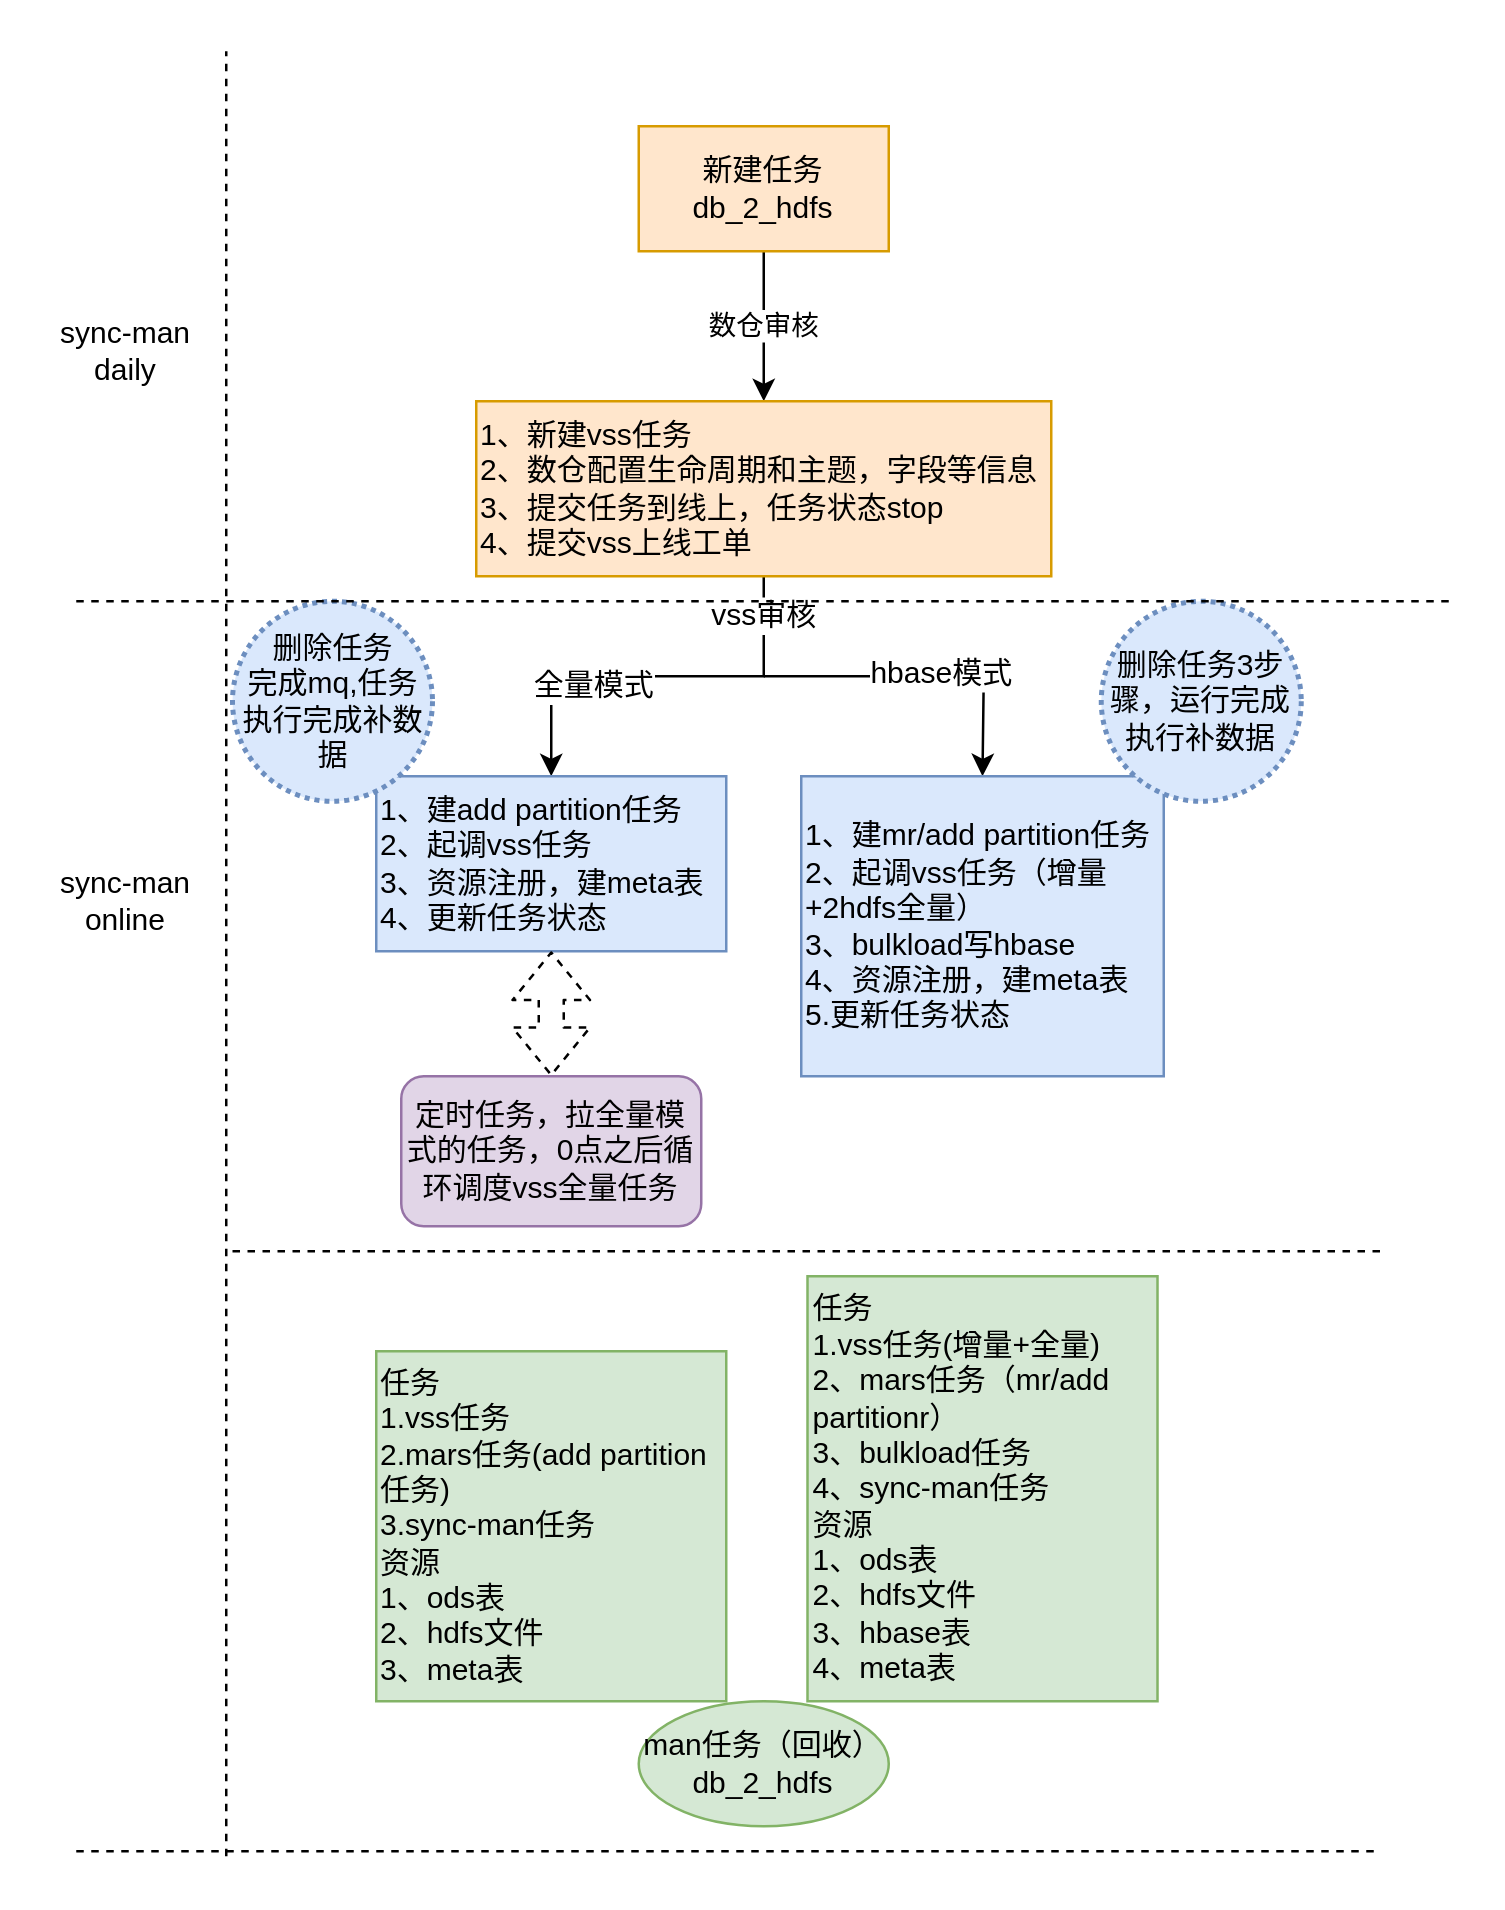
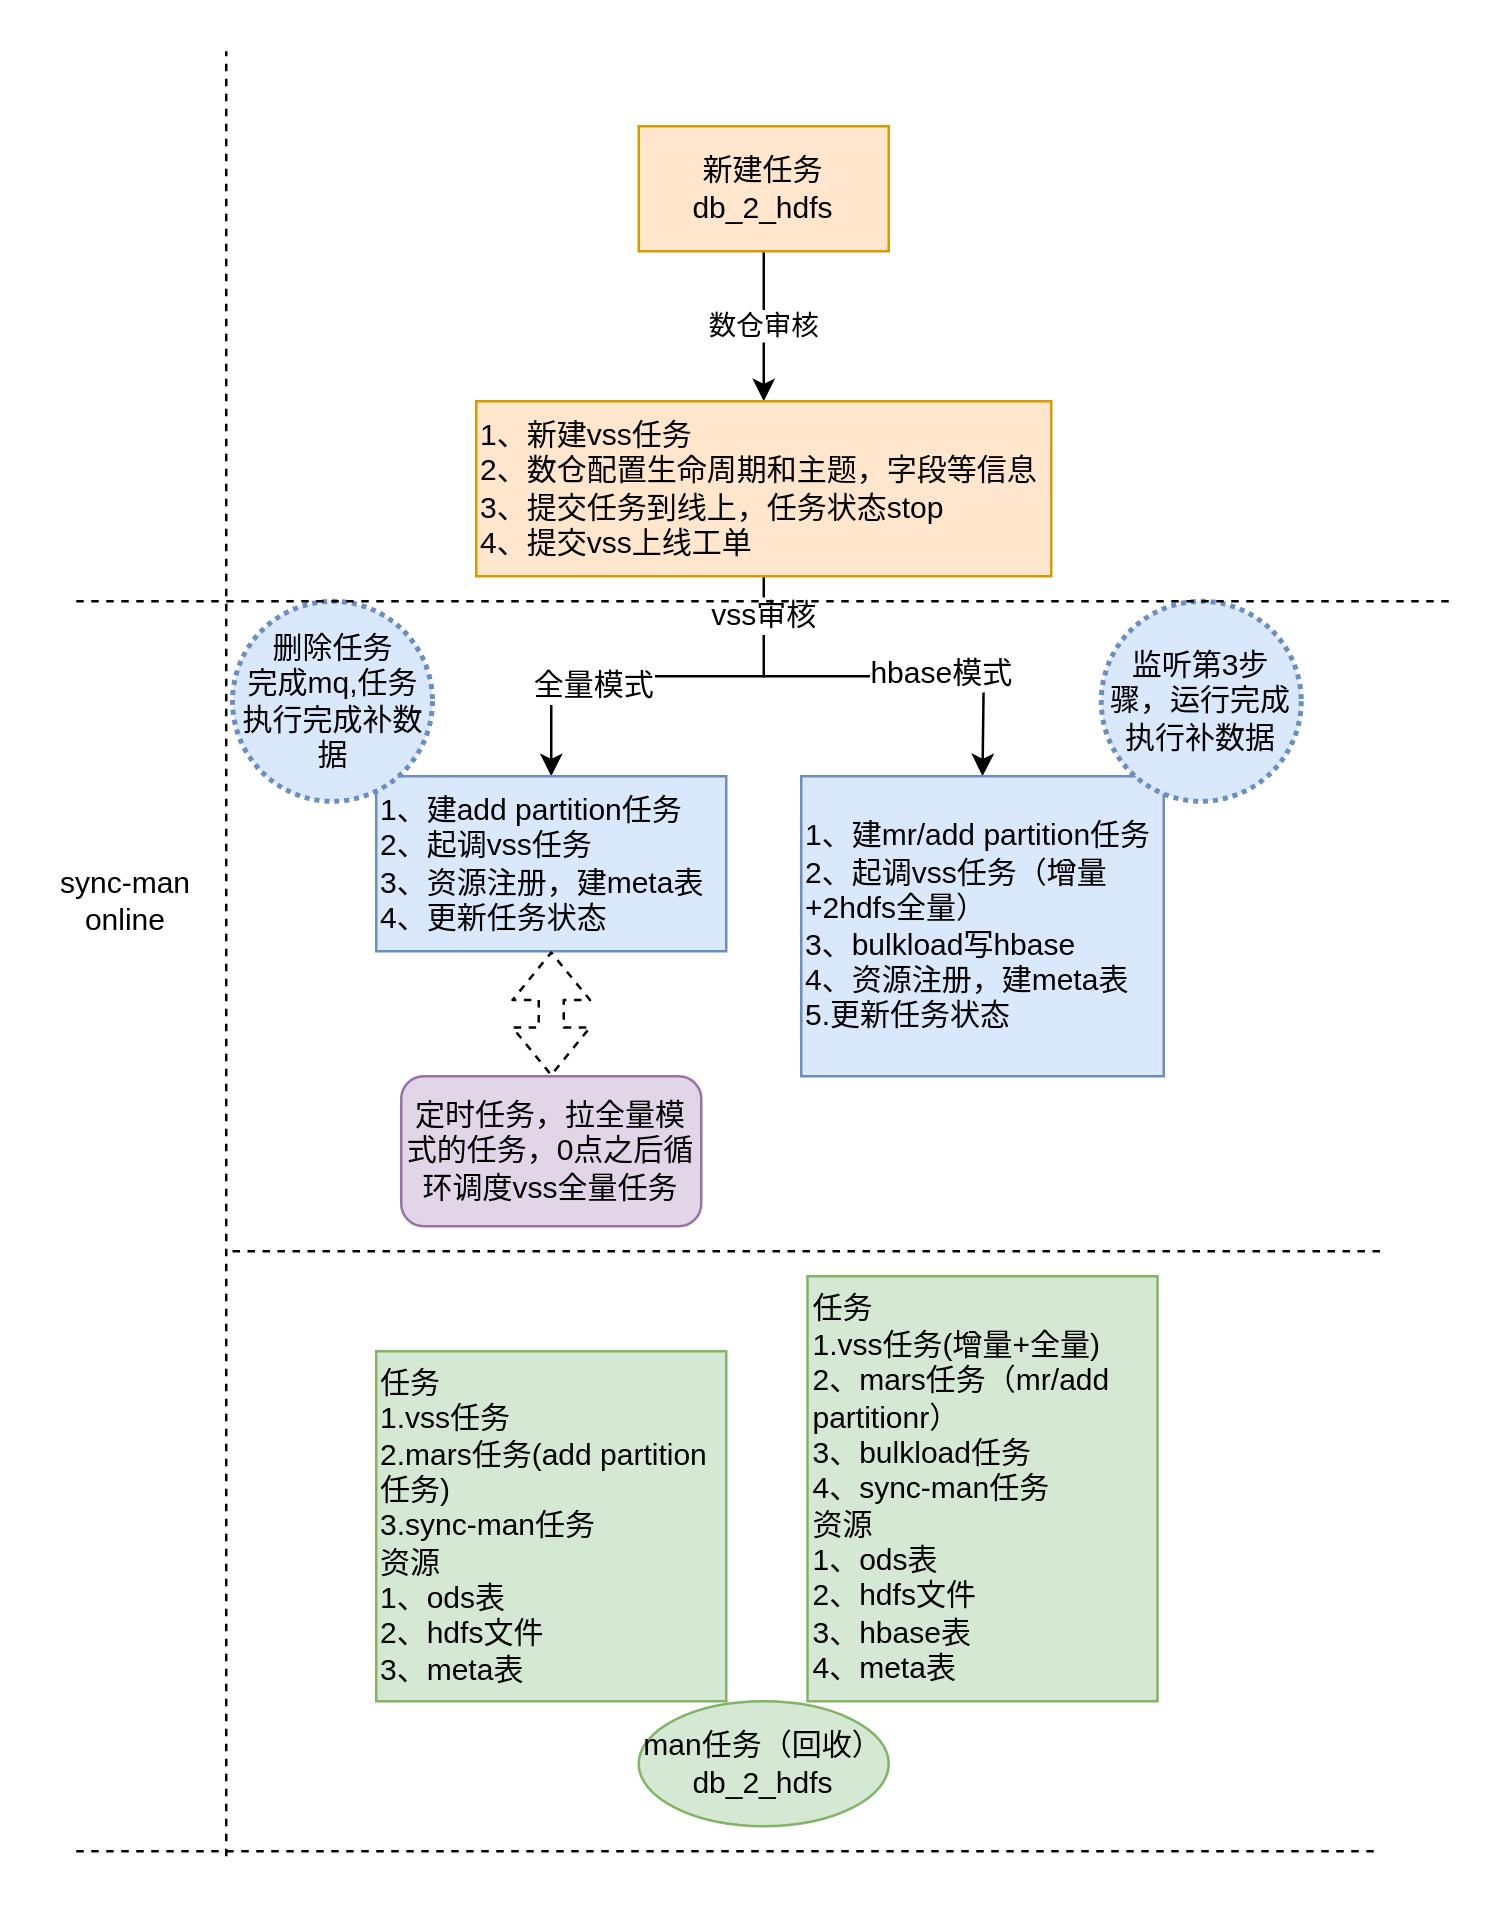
(126, 351) -> none
(1201, 701) -> (1201, 701)
